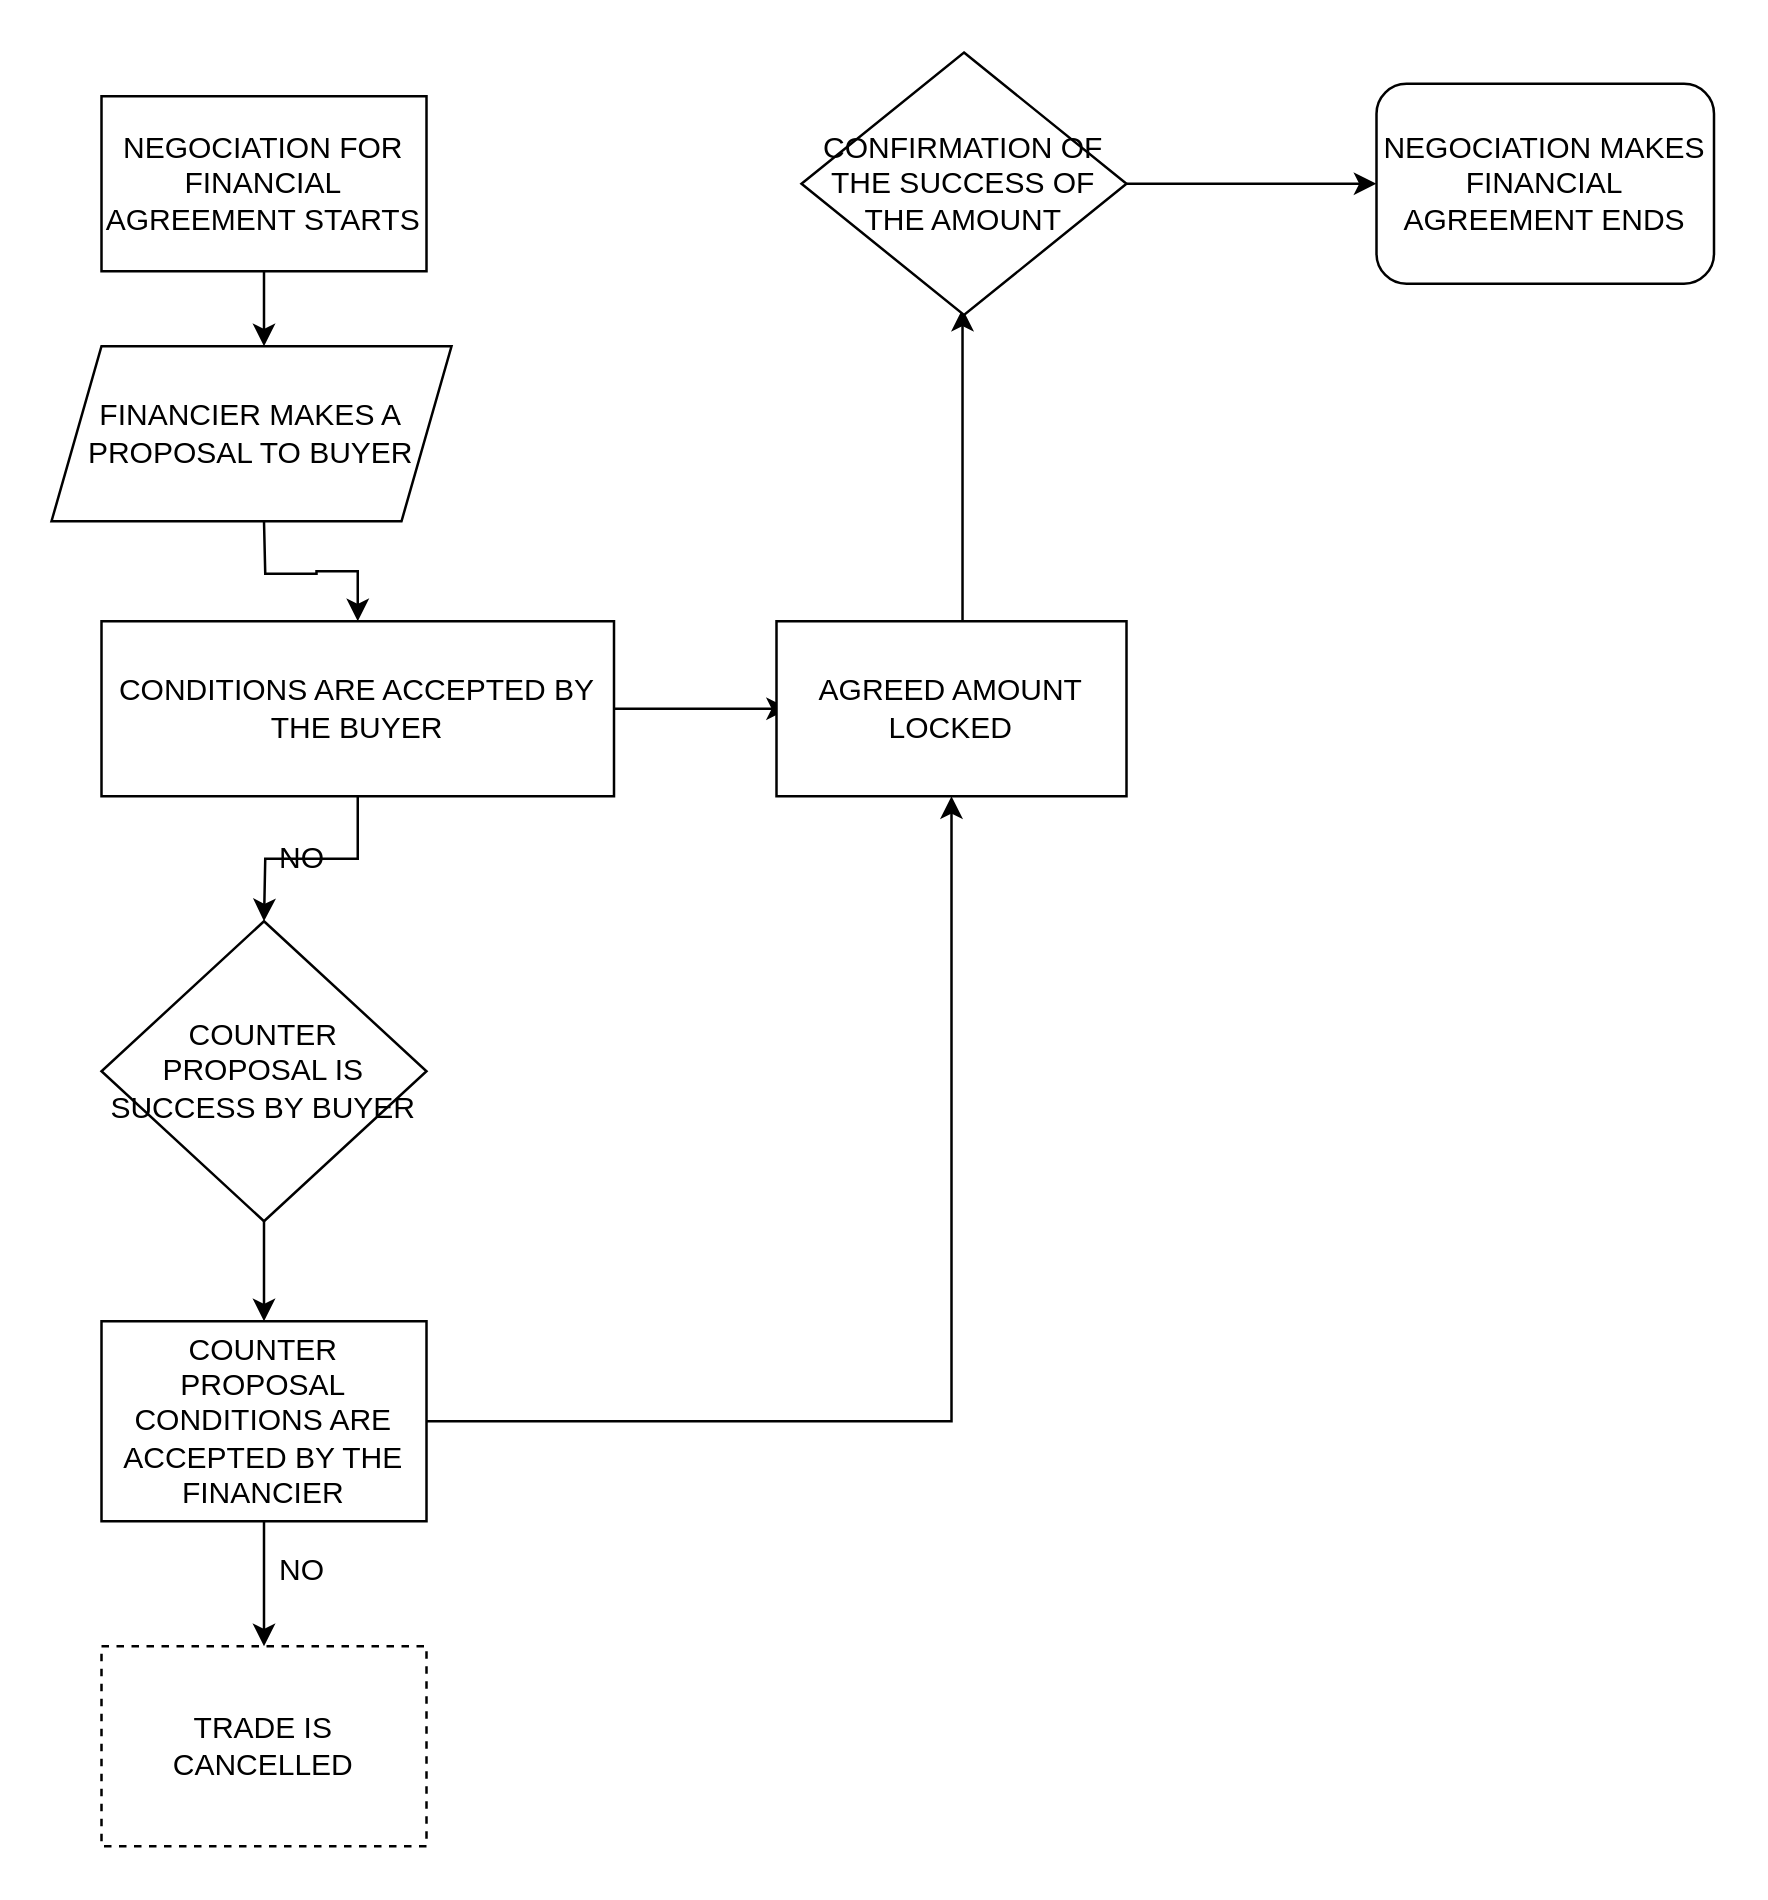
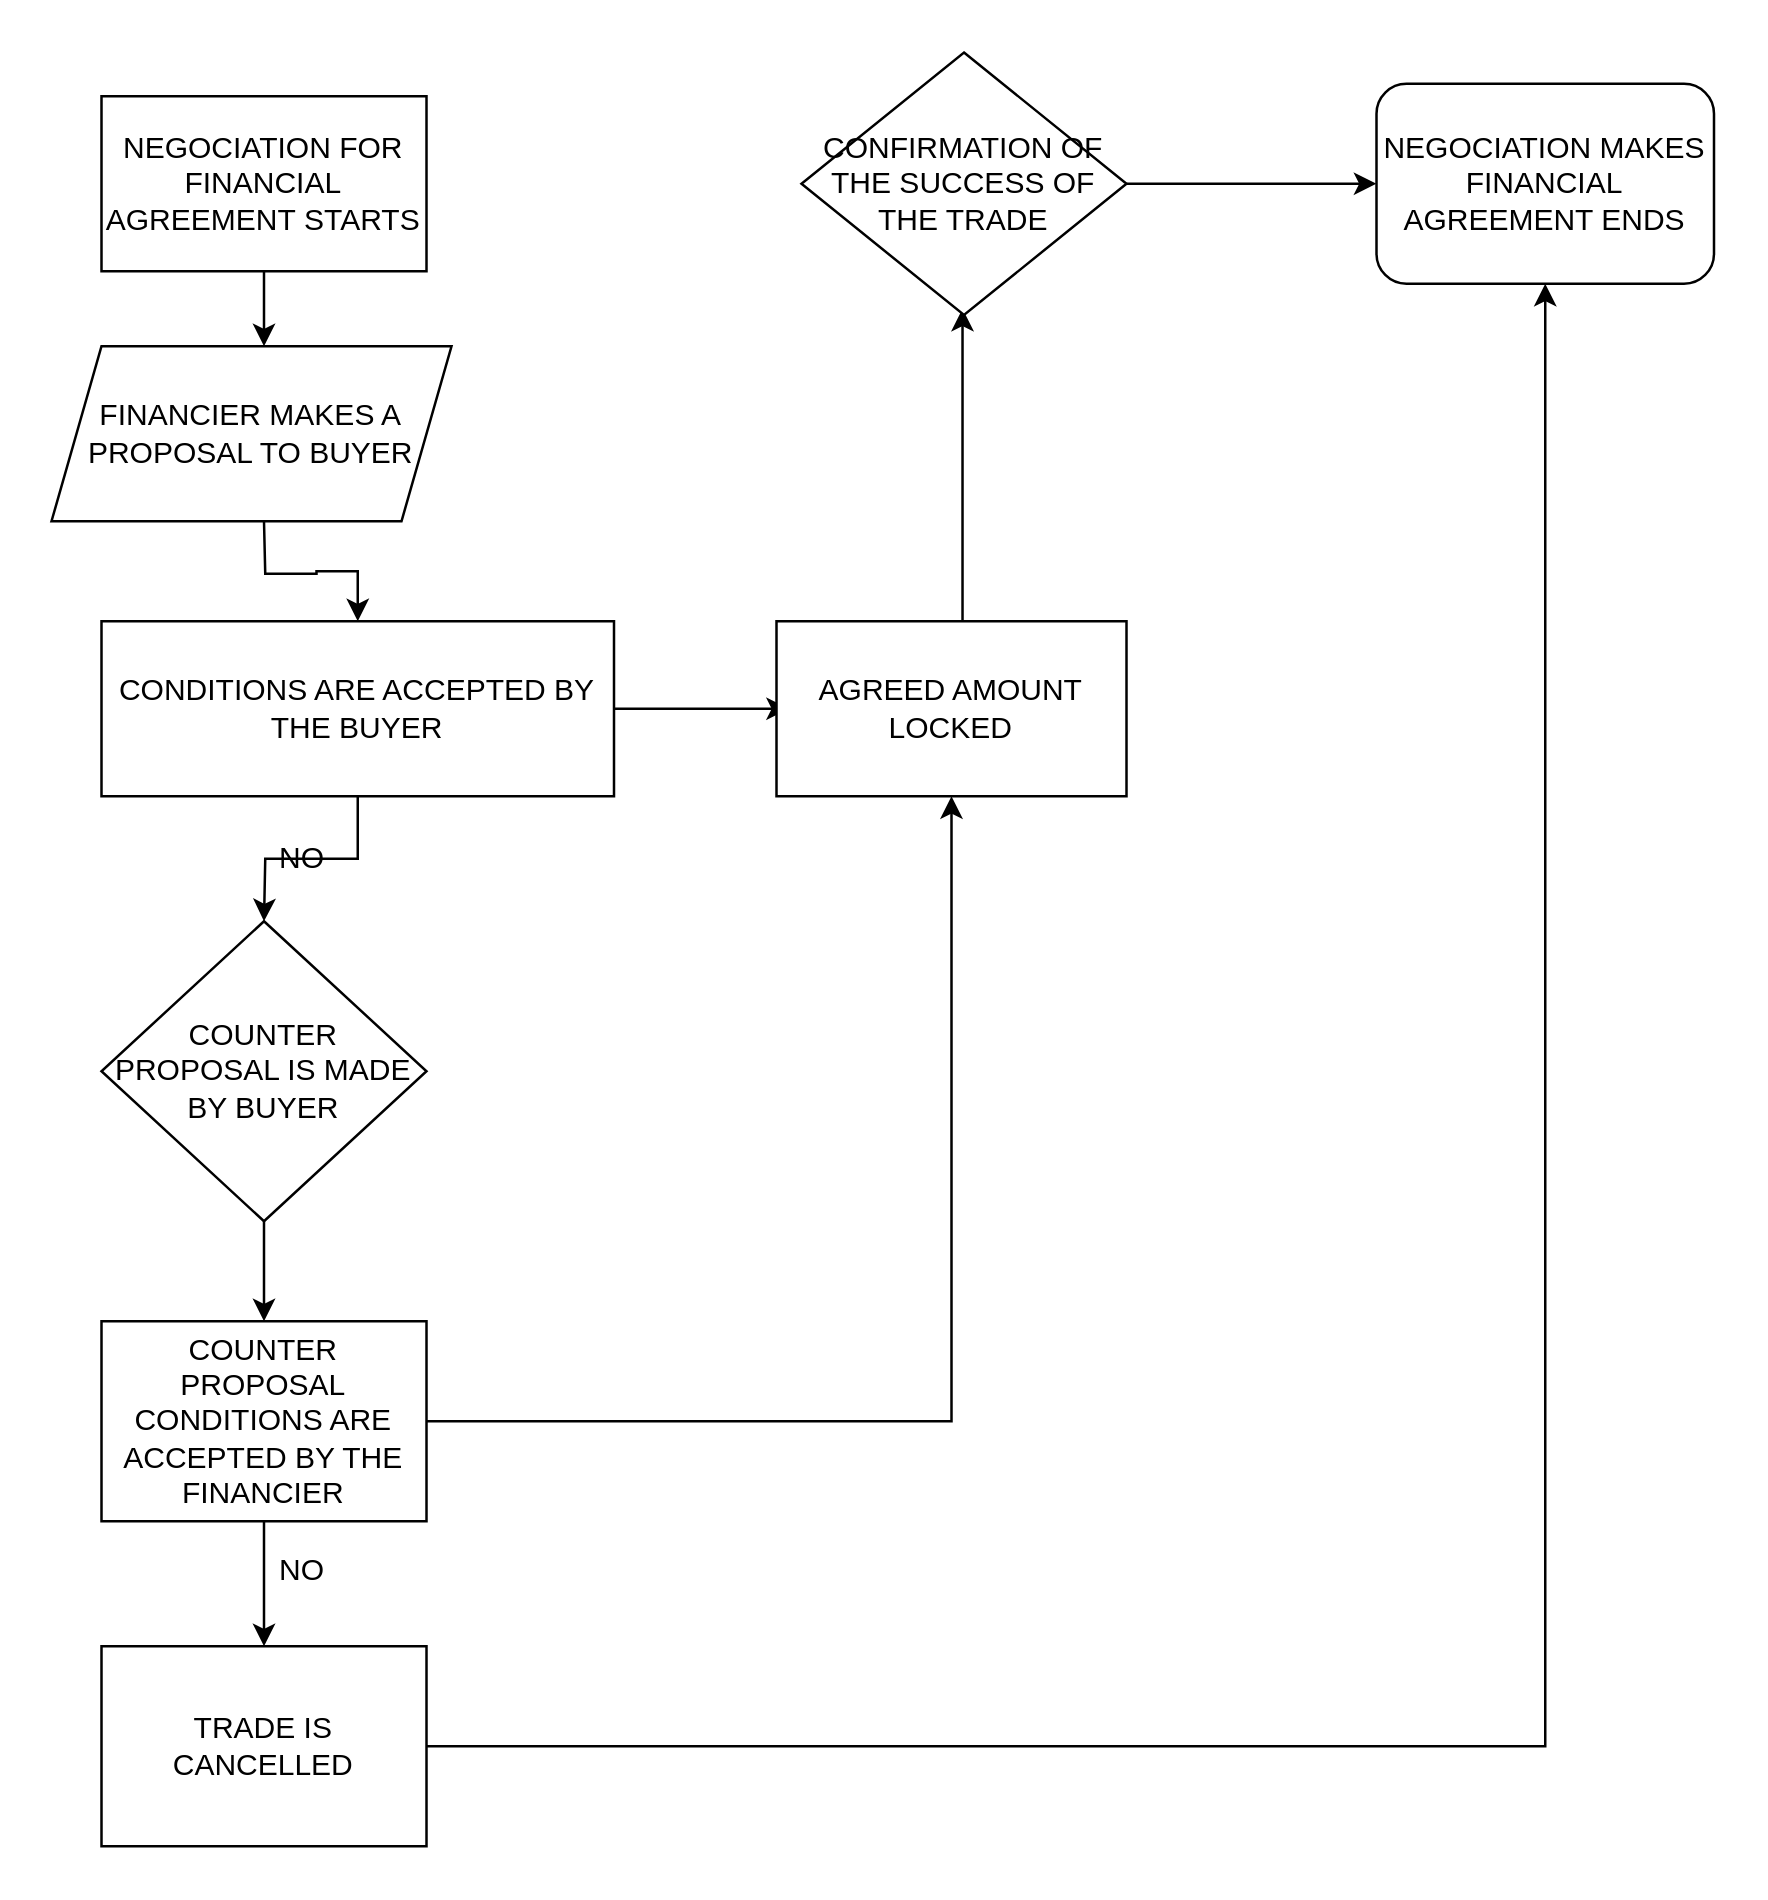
(964, 184) -> (964, 184)
(264, 1071) -> (264, 1071)
none -> (1545, 1582)
(264, 1746) -> (264, 1746)
